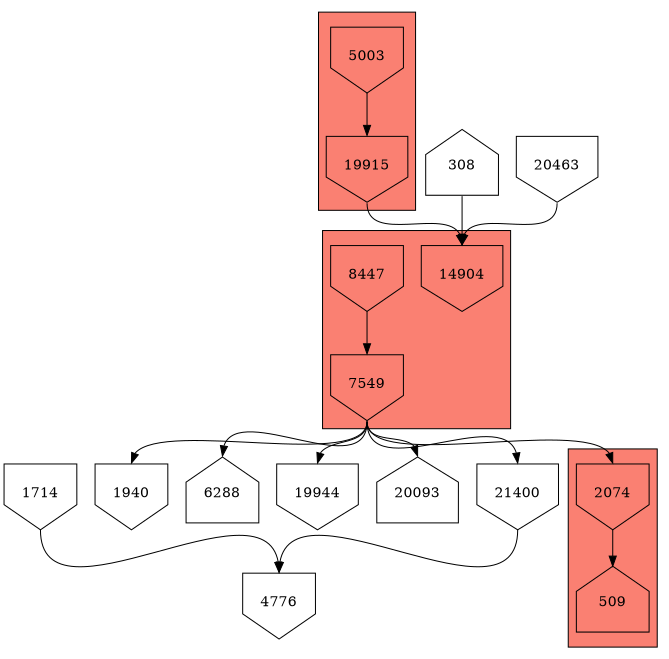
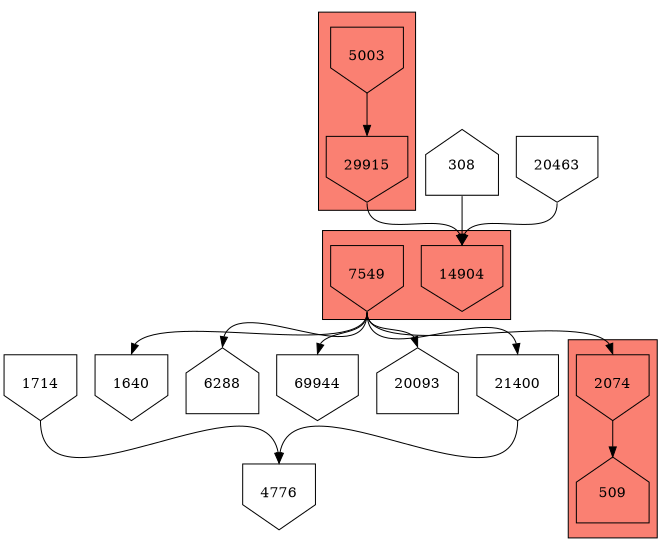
(367, 166) -> (367, 166)
(367, 275) -> none
(131, 493) -> (131, 384)
(317, 493) -> (317, 384)
